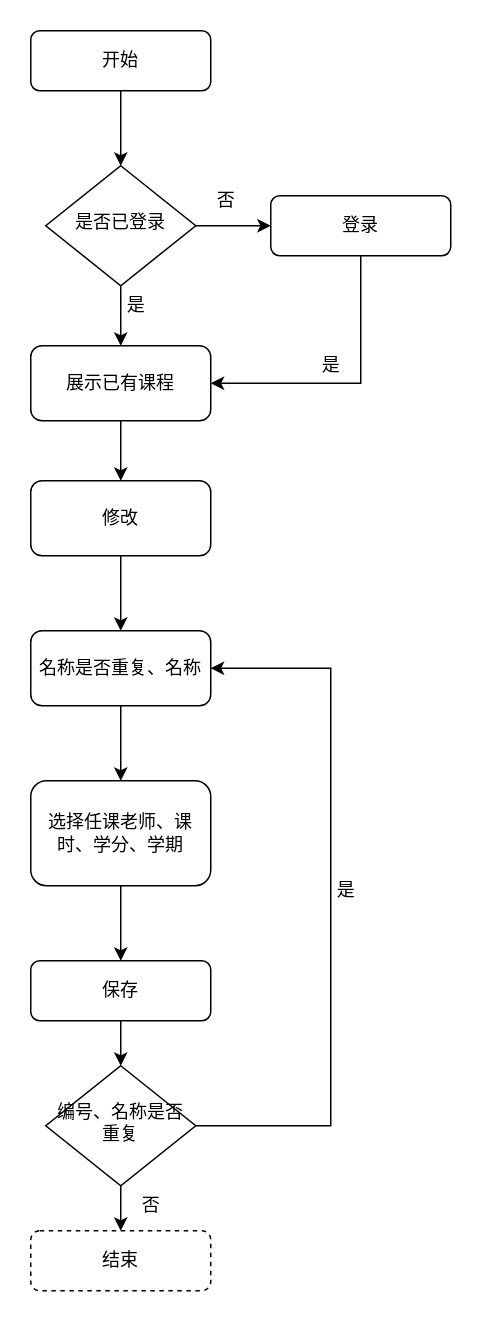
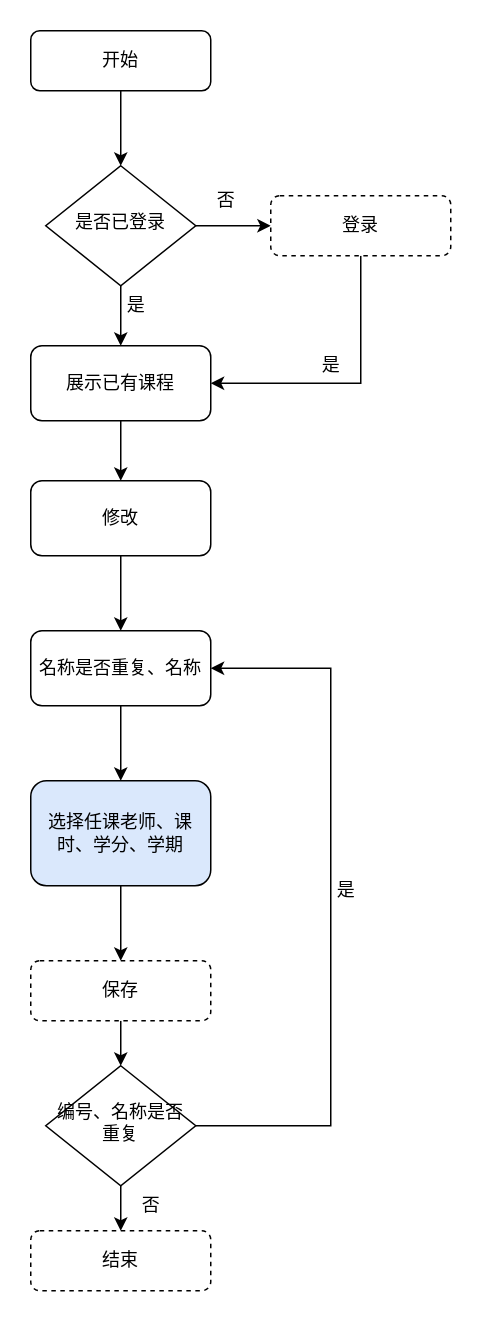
(361, 226) -> (361, 226)
(121, 833) -> (121, 833)
(121, 991) -> (121, 991)
